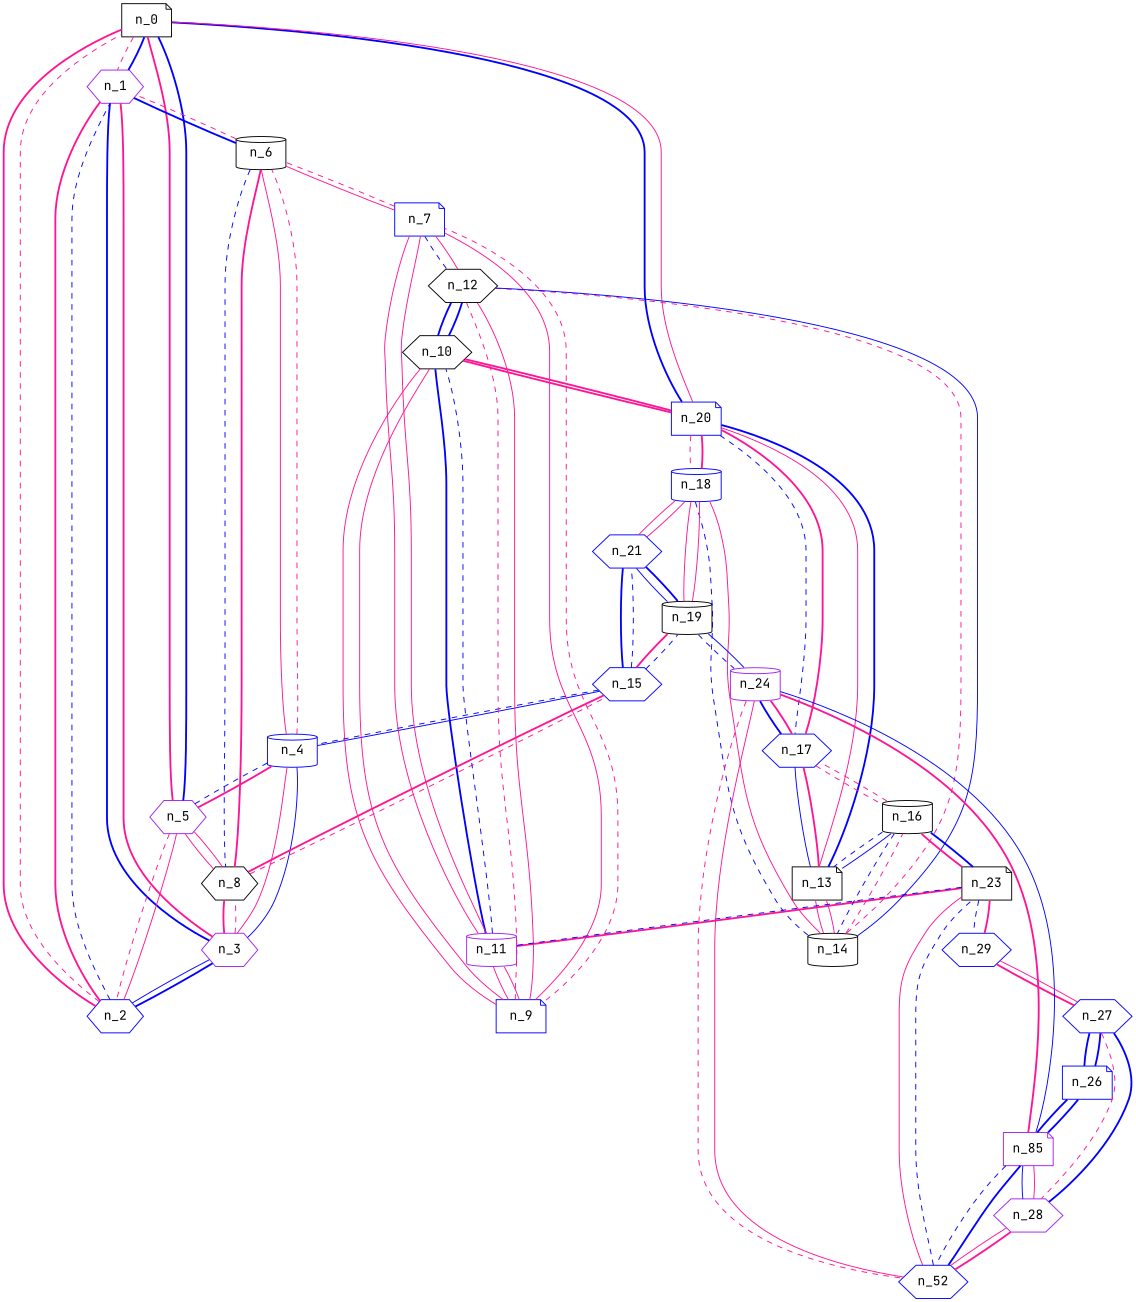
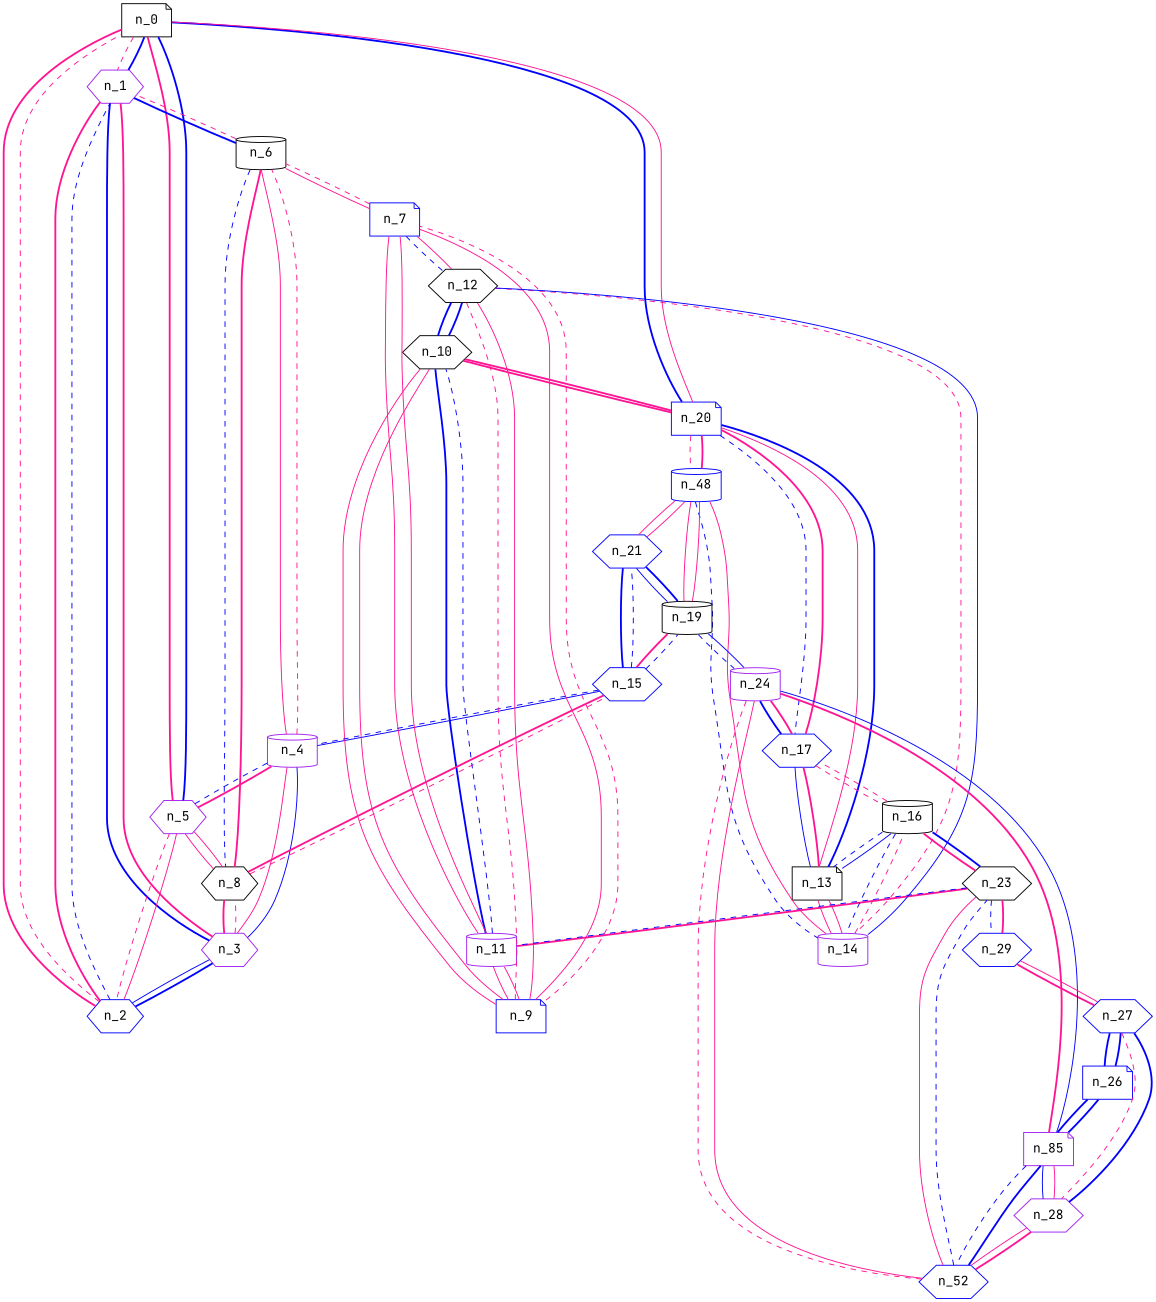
(696, 485) -> (696, 485)
(292, 751) -> (292, 751)
(987, 883) -> (997, 883)
(833, 950) -> (843, 950)
